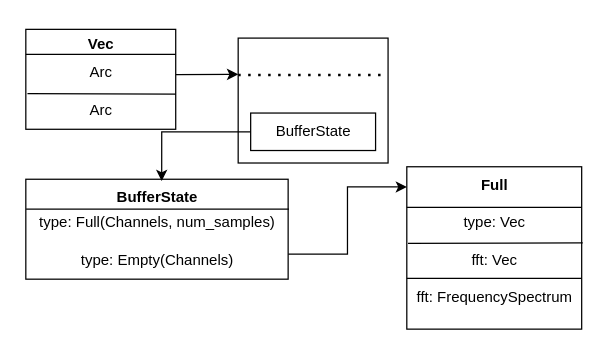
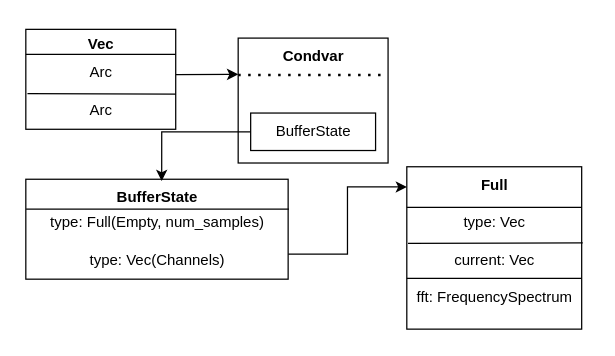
none -> (313, 57)
(158, 223) -> (158, 223)
(158, 261) -> (158, 261)
(495, 261) -> (495, 261)
